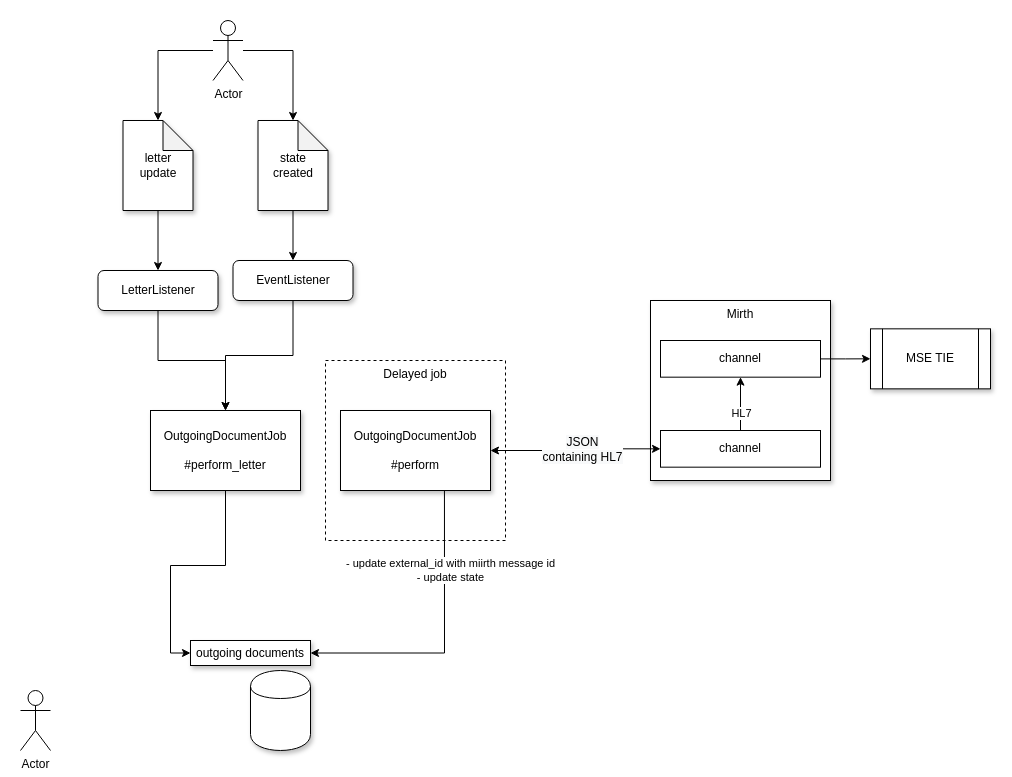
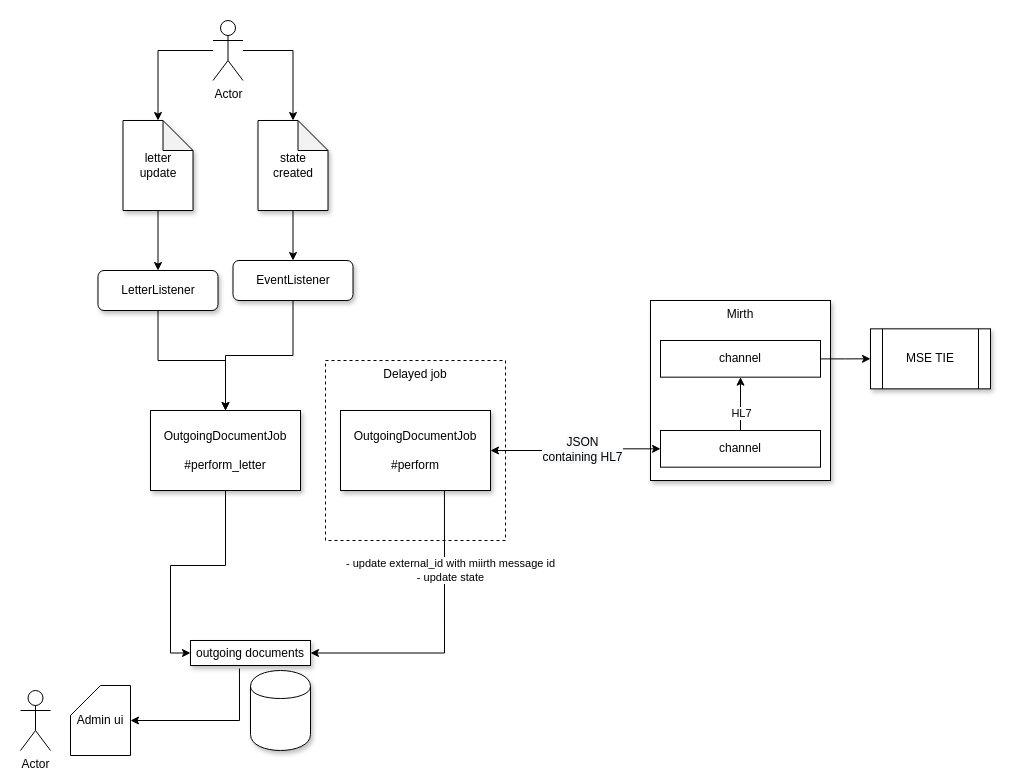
none -> (101, 721)
none -> (214, 721)
